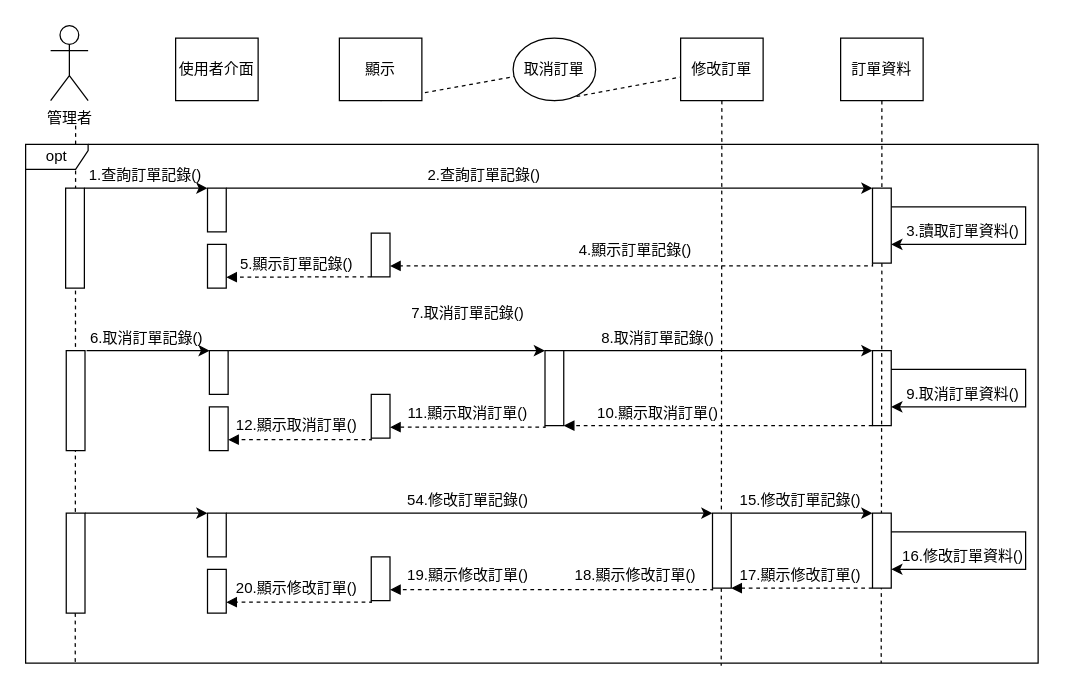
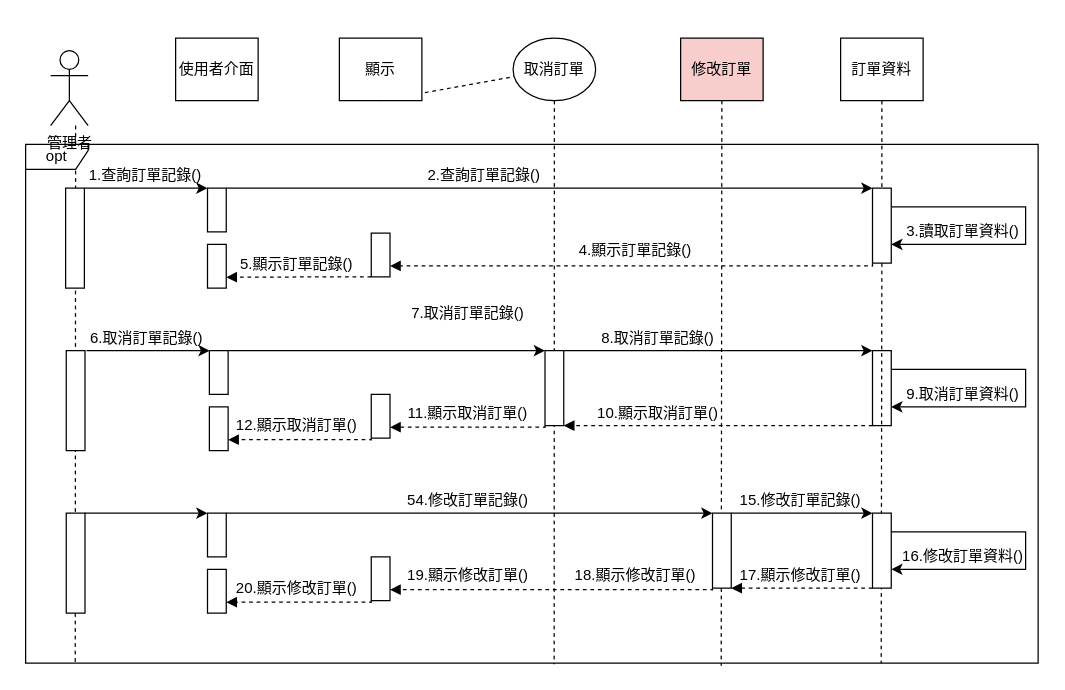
(69, 63) -> (69, 88)
(722, 69) -> (722, 69)
(625, 87) -> (554, 226)
